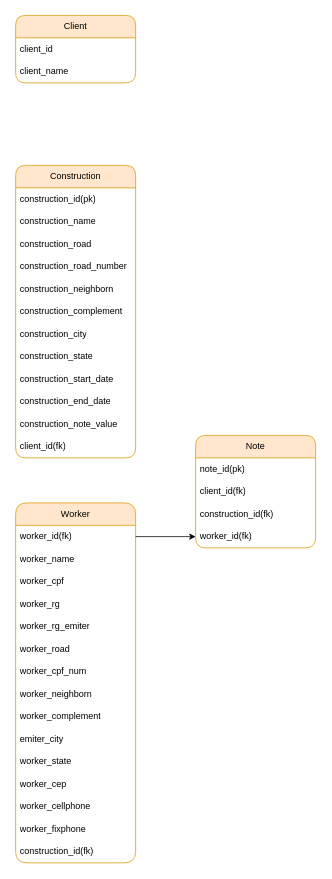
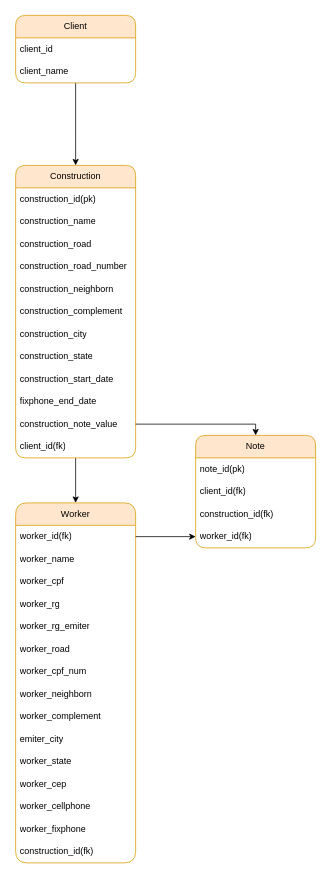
none -> (75, 121)
(72, 402) -> (62, 402)
none -> (255, 426)
none -> (75, 478)
